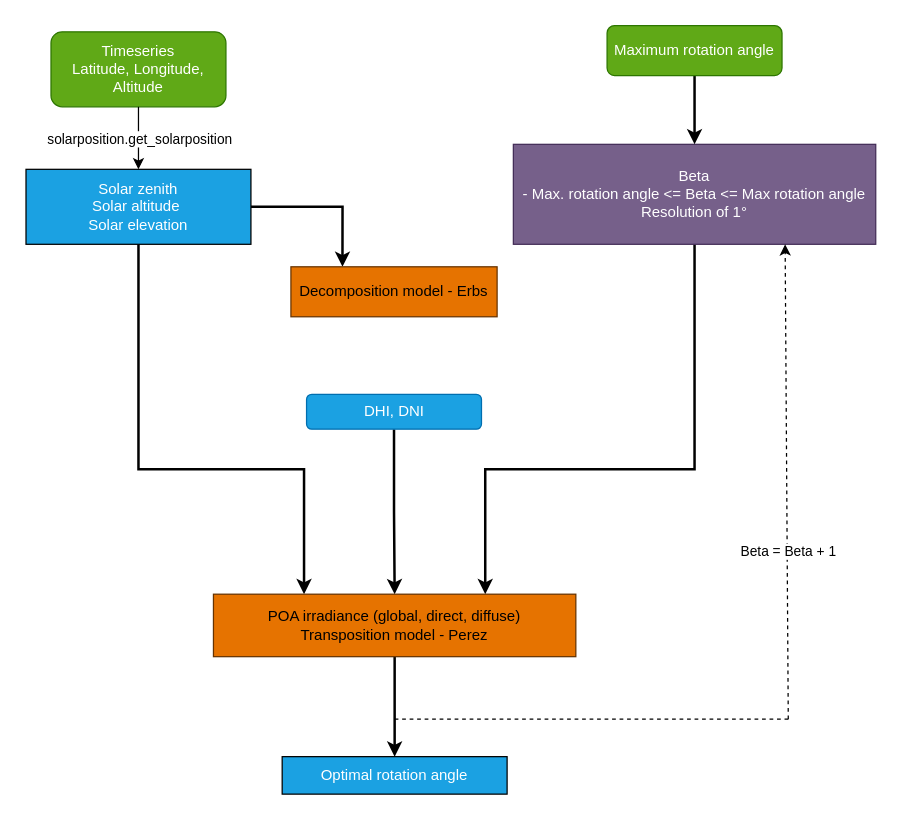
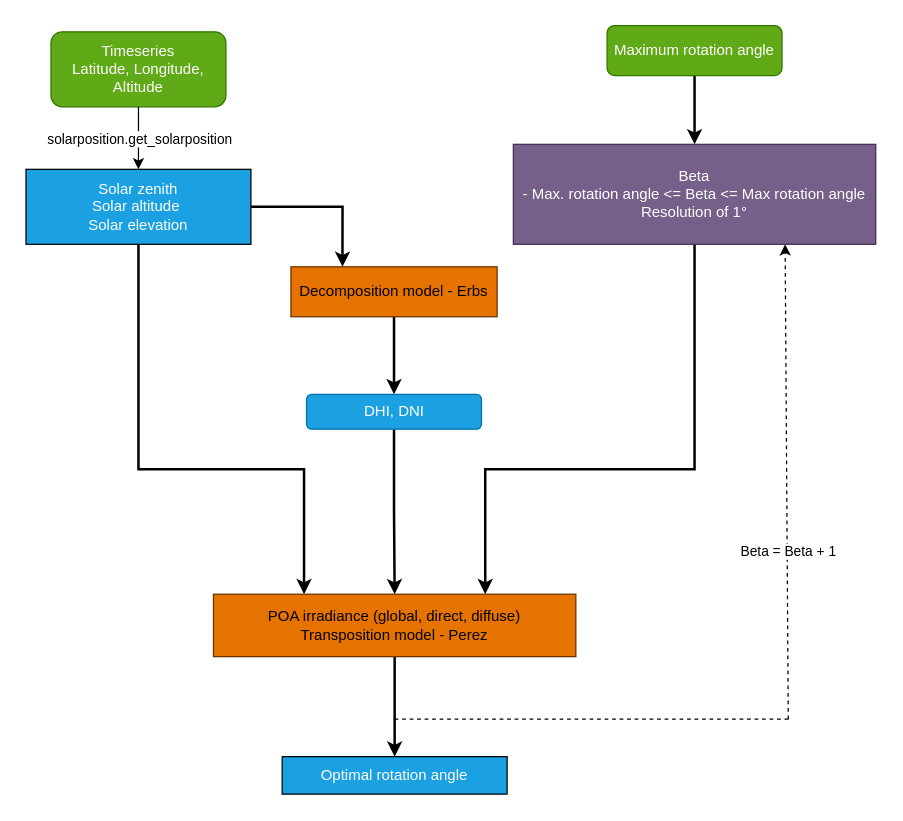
none -> (394, 350)
